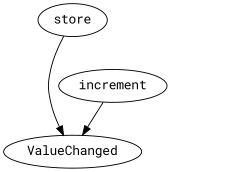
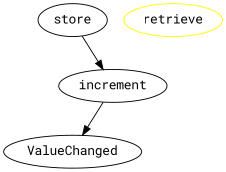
none -> (173, 20)
(49, 81) -> (90, 49)
